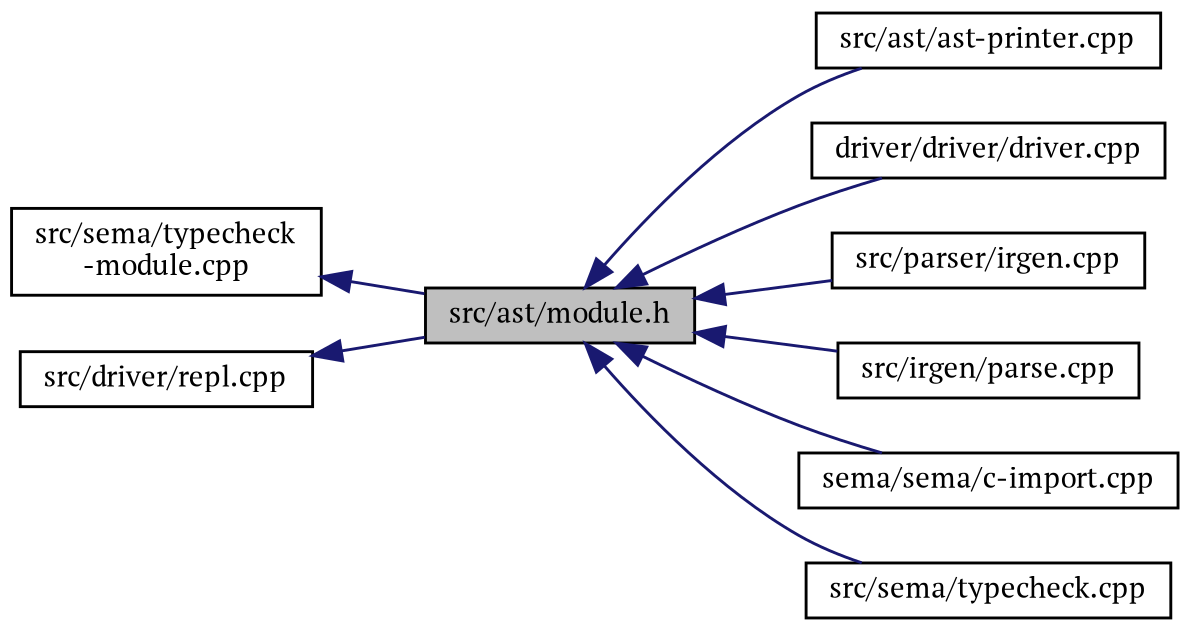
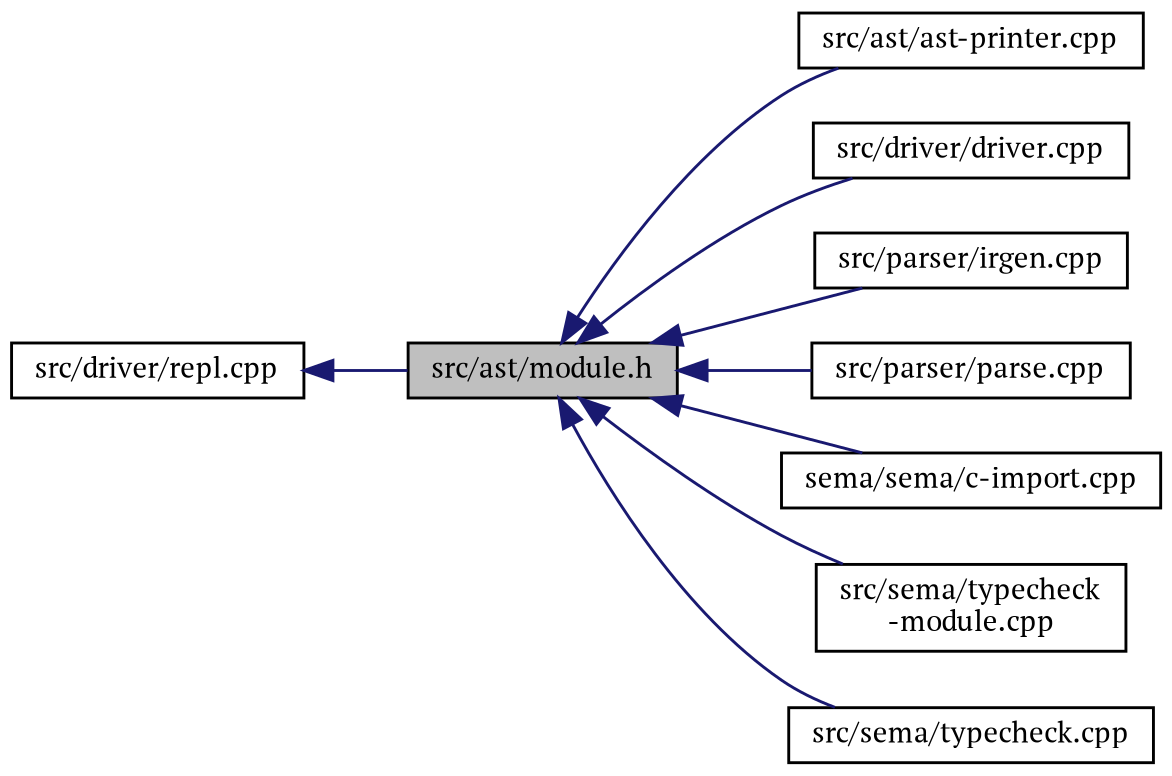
(988, 151) -> (971, 151)
(387, 288) -> (718, 498)
(988, 370) -> (971, 370)
